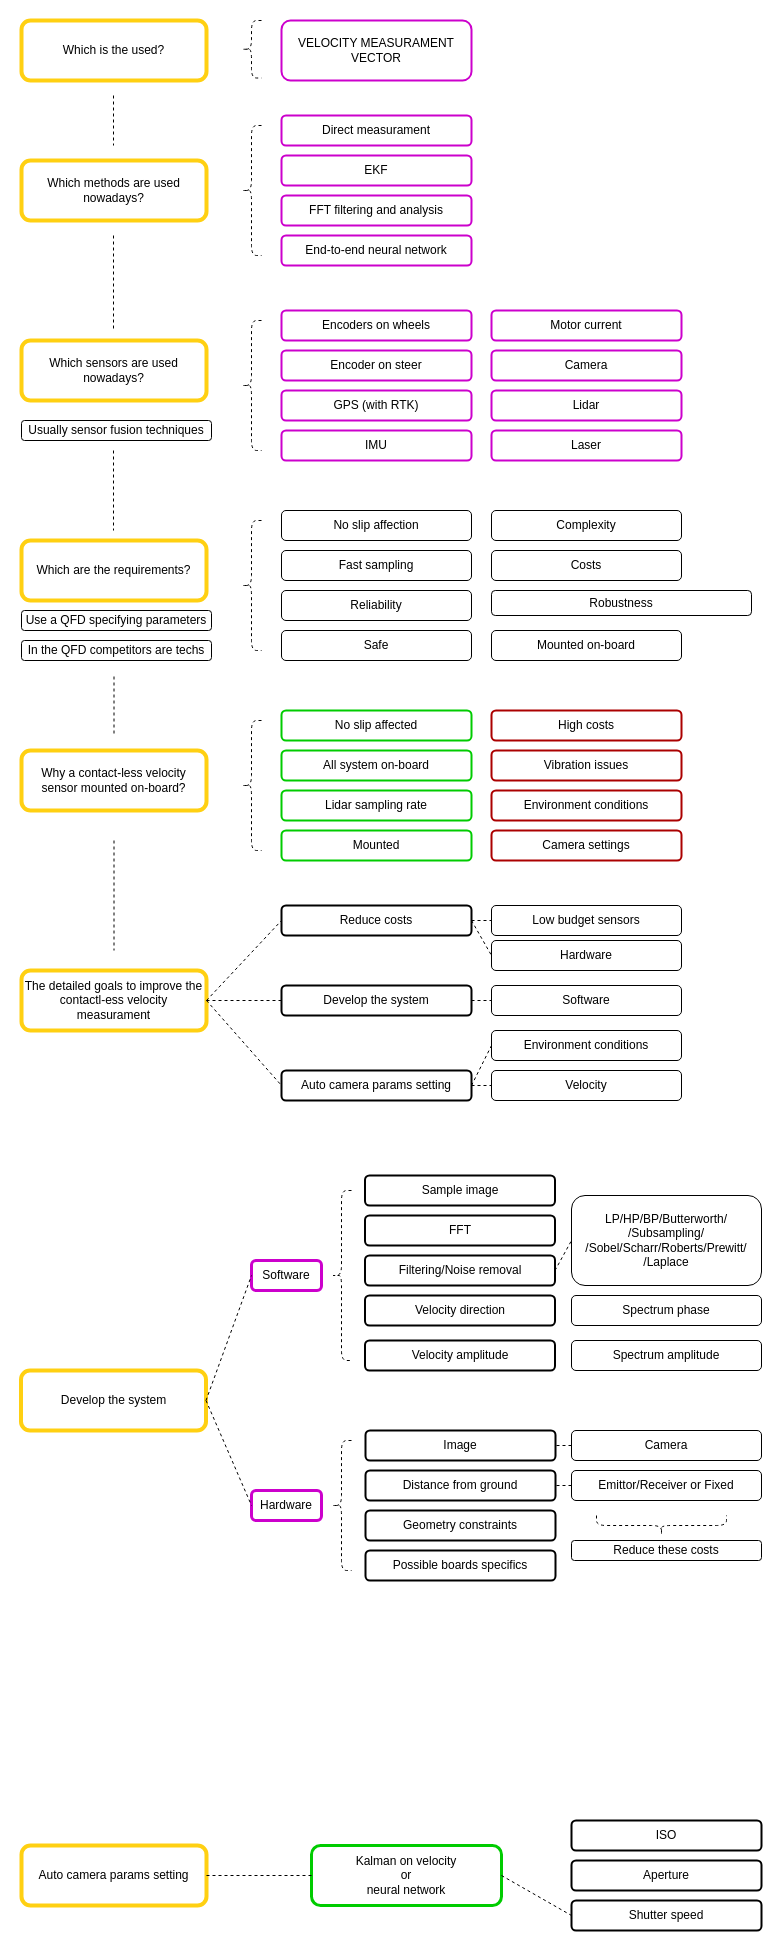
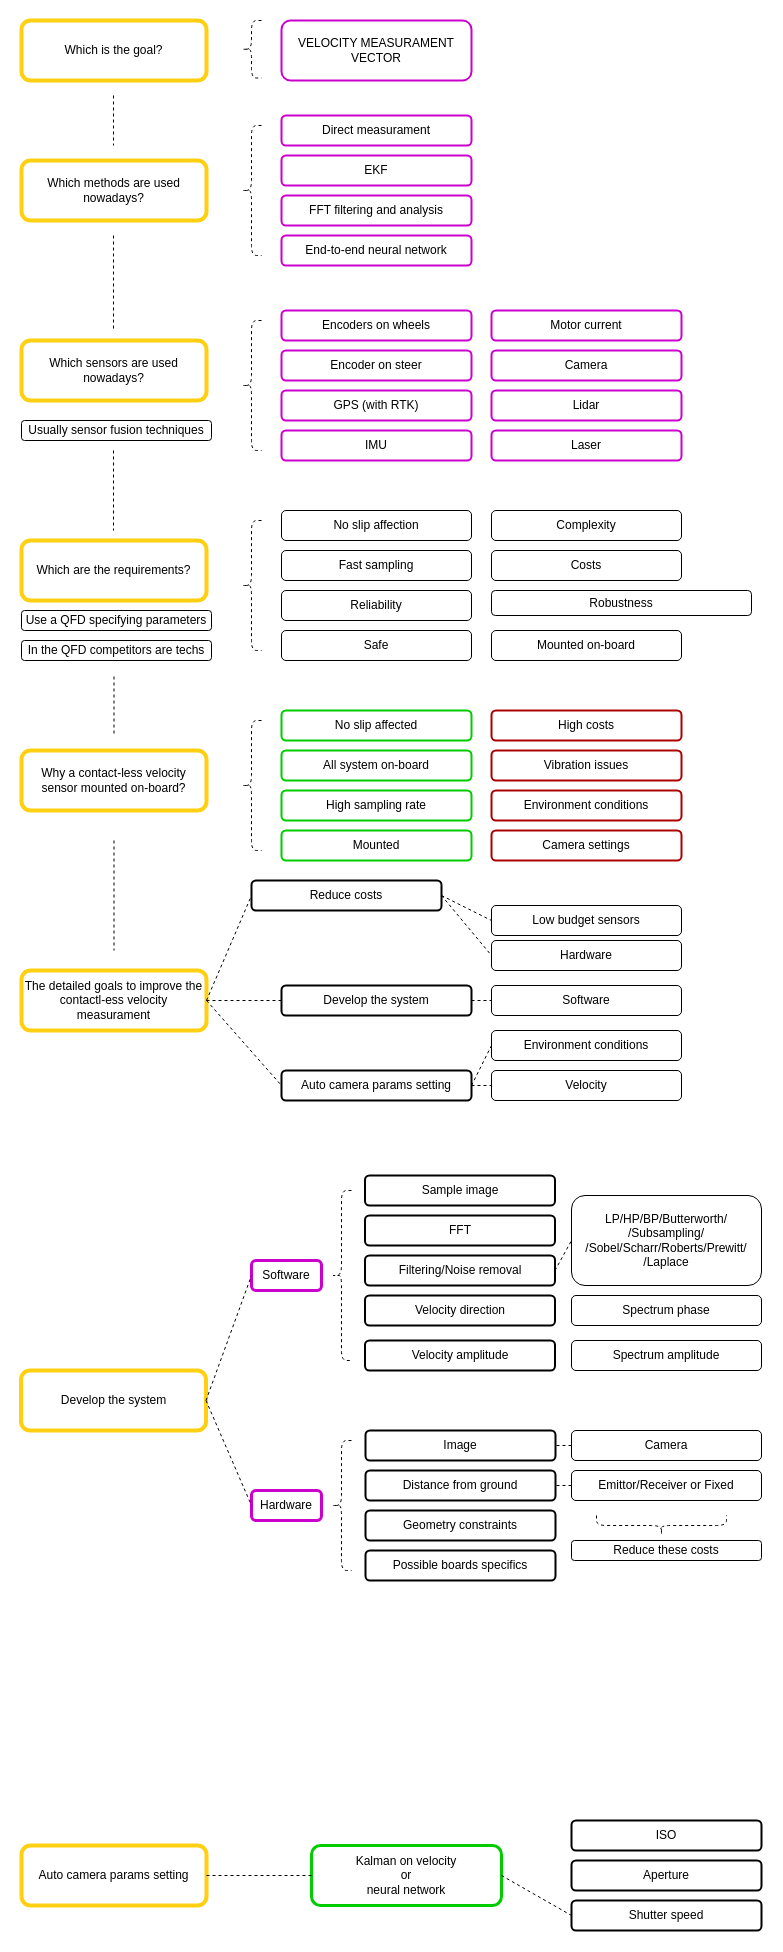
(114, 51) -> (114, 51)
(377, 806) -> (377, 806)
(377, 921) -> (347, 896)
